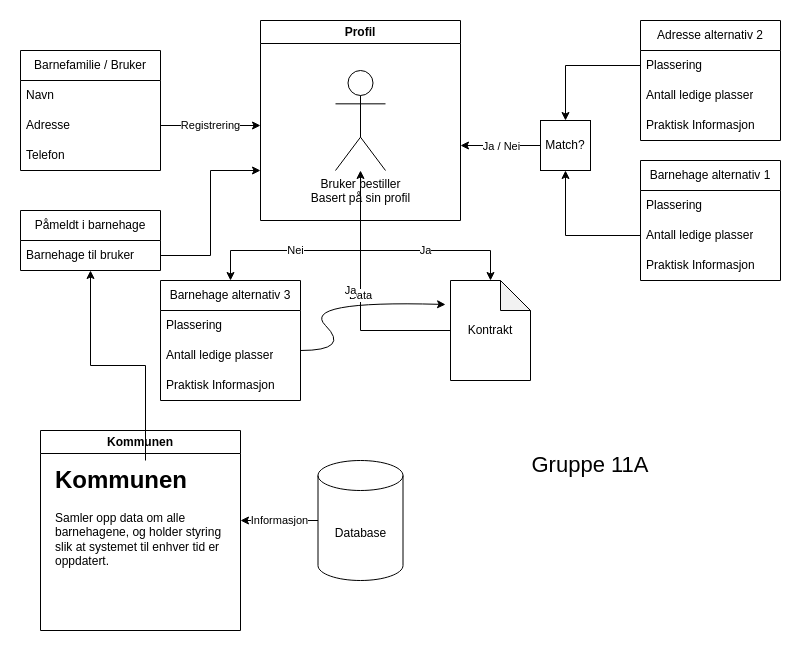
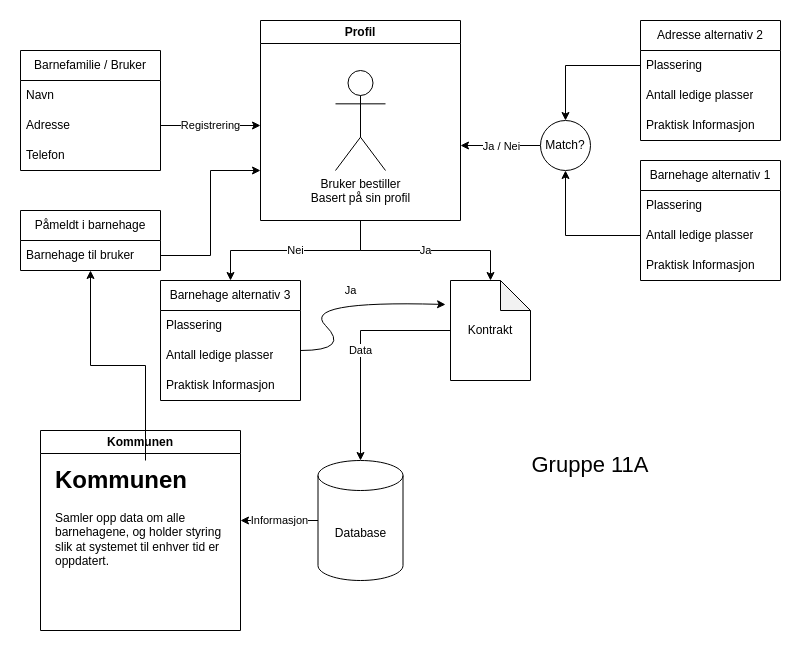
(566, 146) -> (566, 146)
(361, 292) -> (361, 391)
